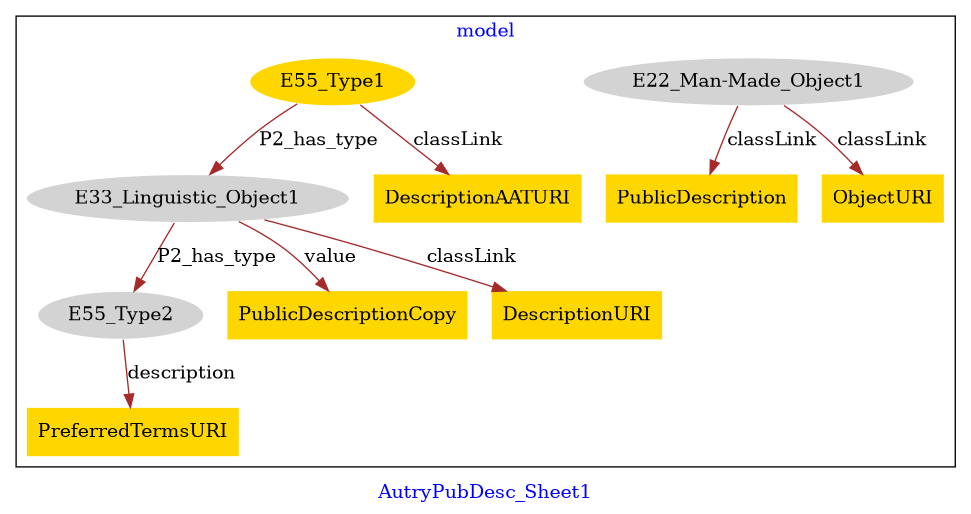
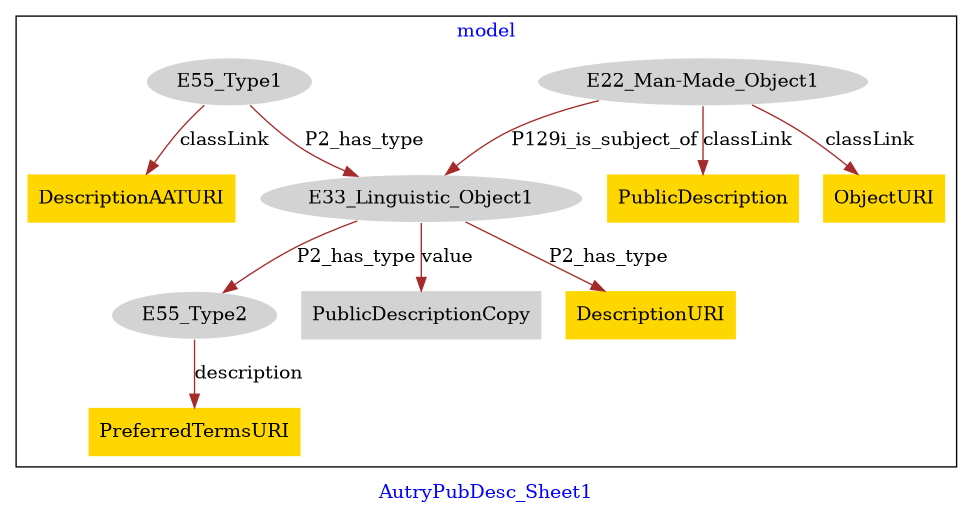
(333, 82) -> (229, 82)
none -> (523, 125)
(472, 257) -> (608, 257)
(347, 315) -> (421, 315)
